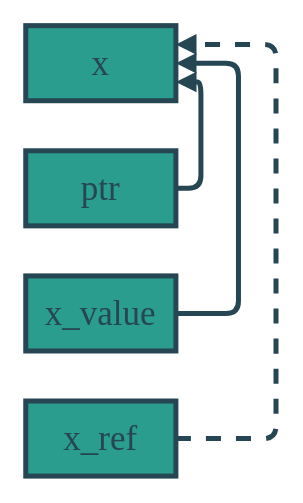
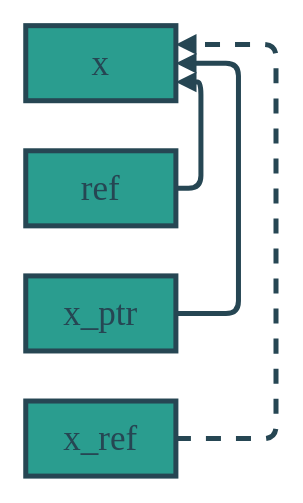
(101, 188) -> (101, 188)
(101, 313) -> (101, 313)
